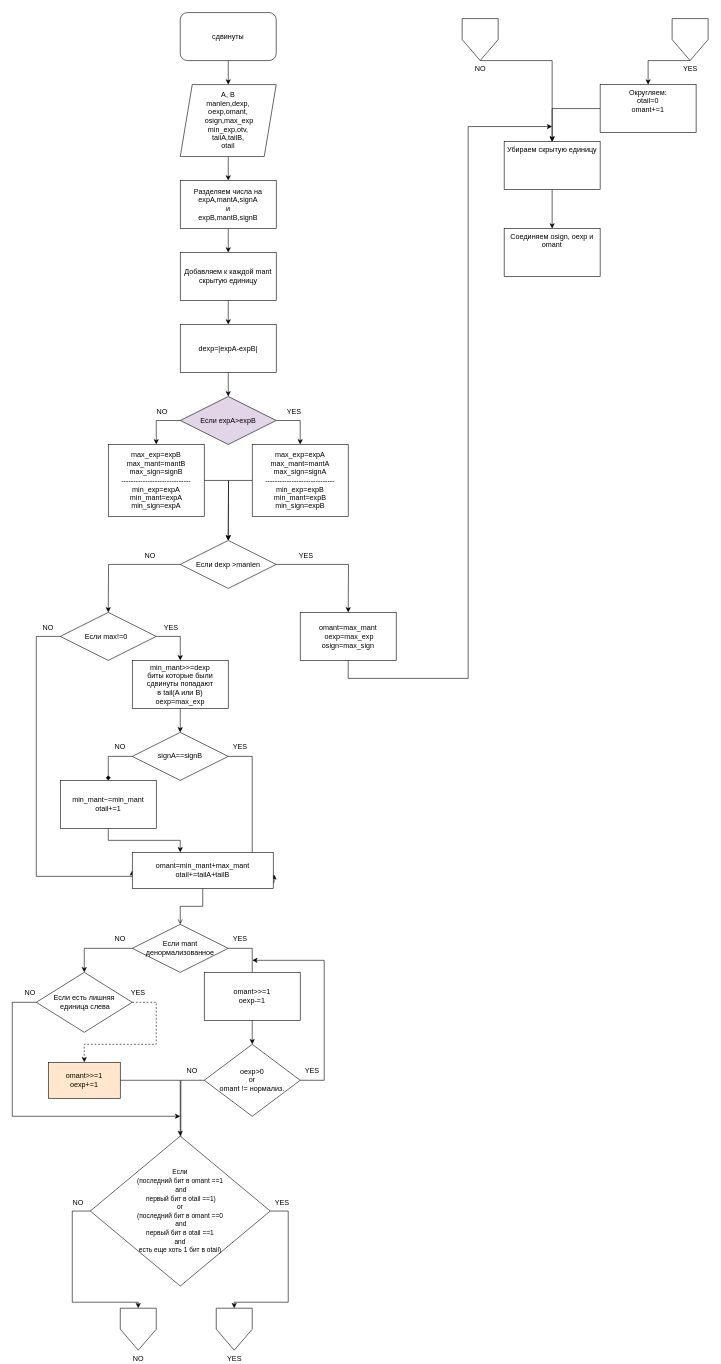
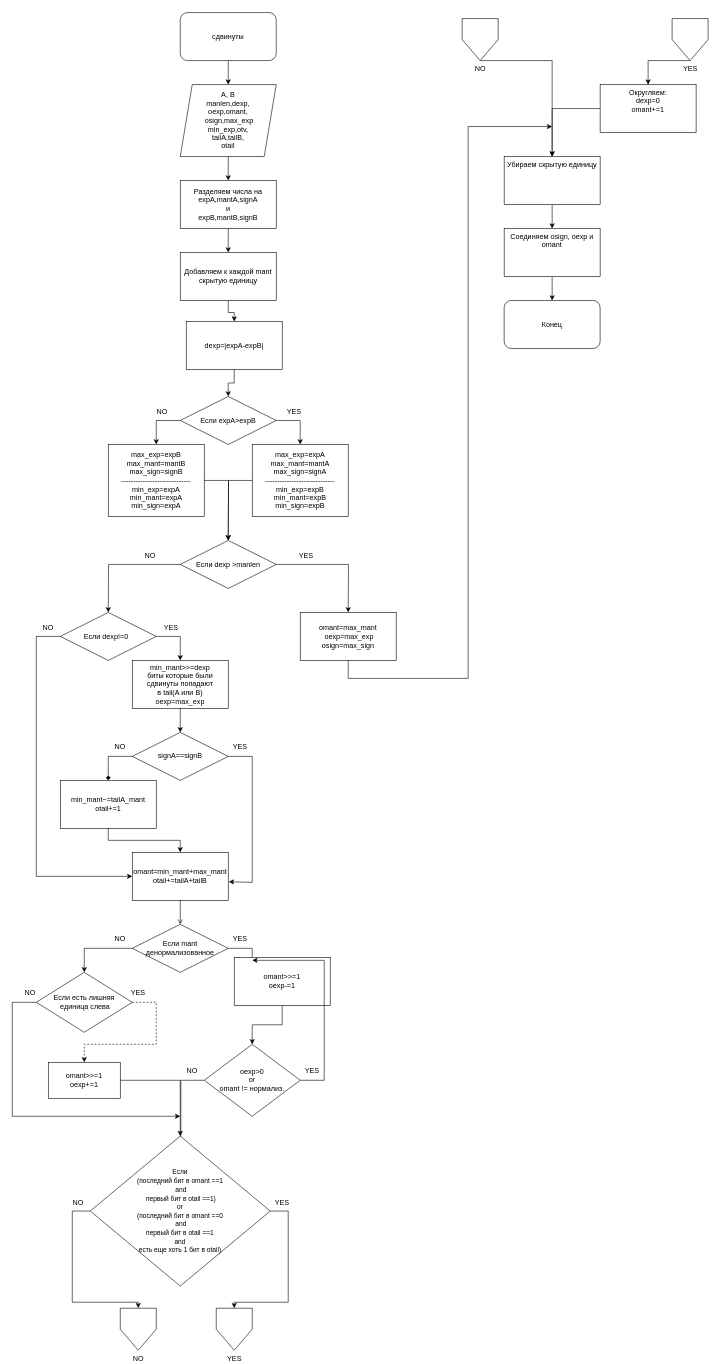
(648, 101) -> (648, 101)
(552, 165) -> (552, 180)
none -> (552, 295)
none -> (552, 324)
(228, 348) -> (234, 345)
(228, 420) -> (228, 420)
(108, 636) -> (108, 636)
(108, 804) -> (108, 804)
(203, 870) -> (180, 876)
(252, 996) -> (282, 981)
(84, 1080) -> (84, 1080)
